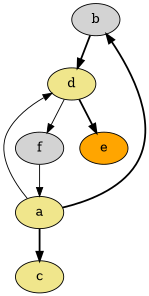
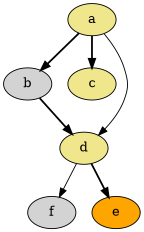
(40, 176) -> none
